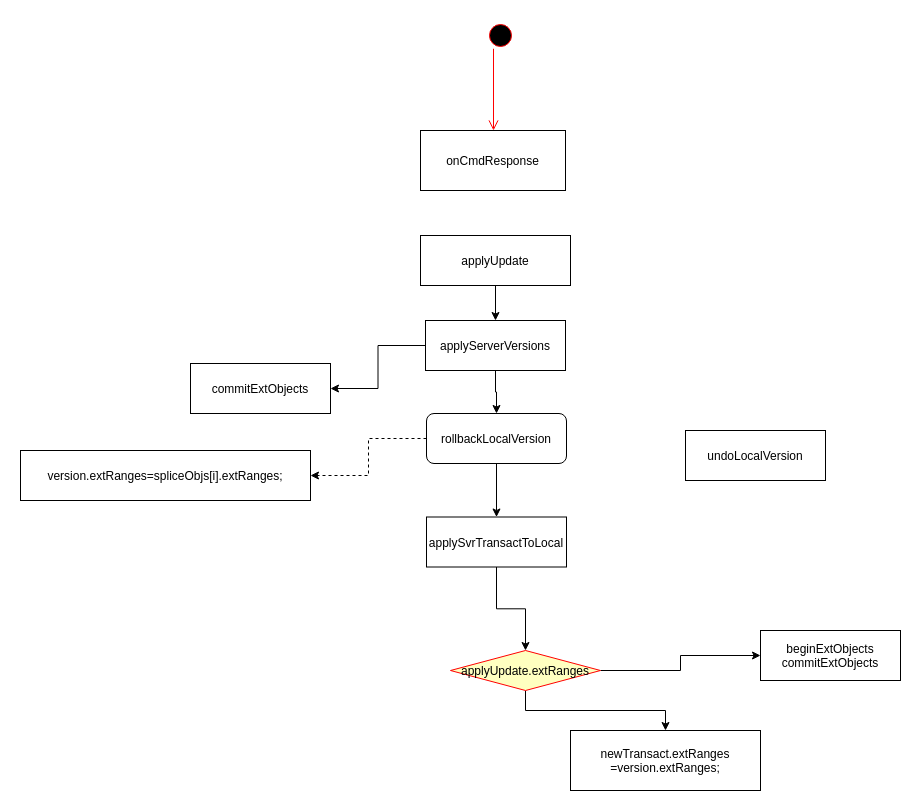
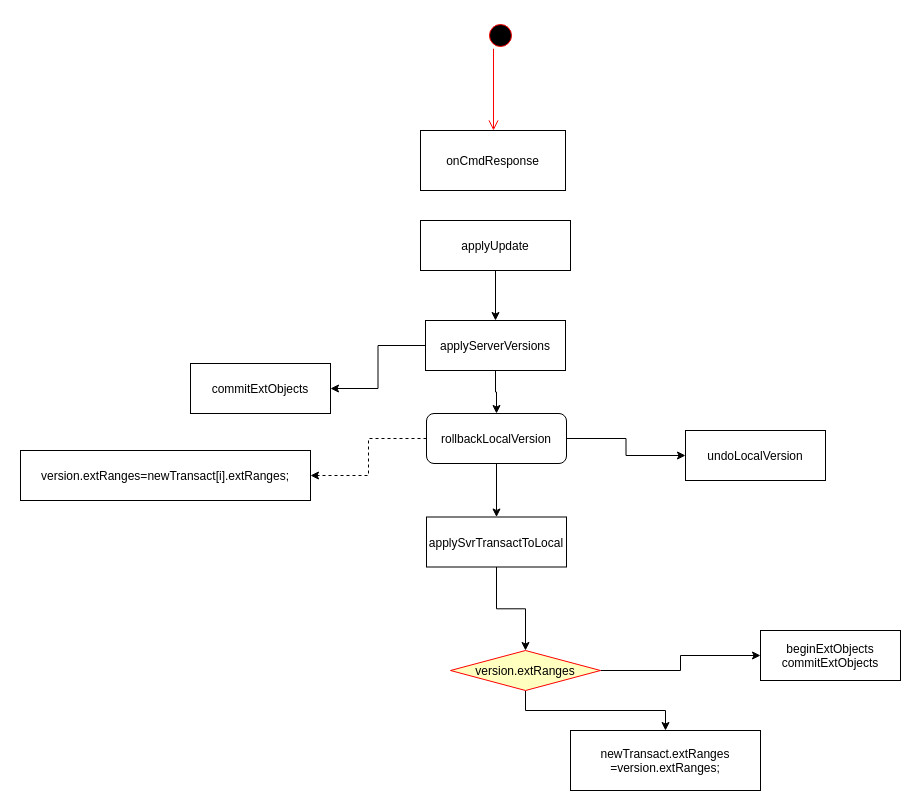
(496, 261) -> (496, 246)
none -> (626, 444)
(165, 476) -> (165, 476)
(525, 671) -> (525, 671)
